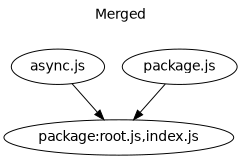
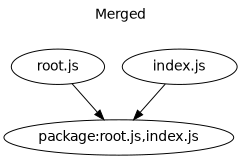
(58, 67) -> (58, 67)
(180, 67) -> (180, 67)
